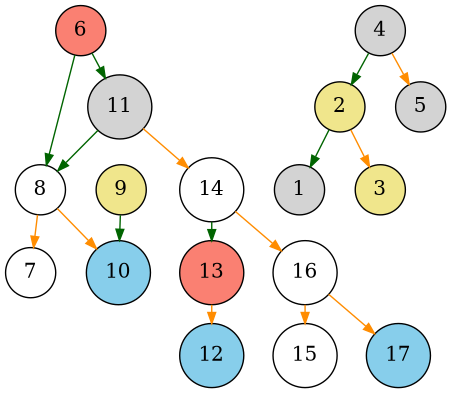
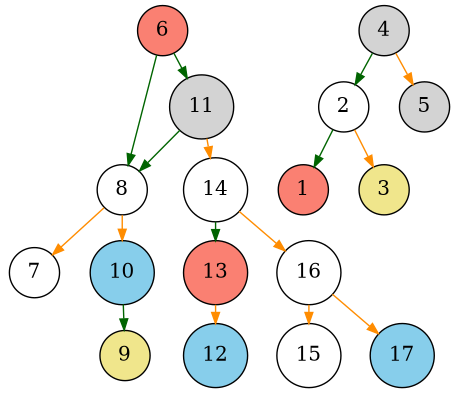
(340, 107) -> (344, 107)
(300, 190) -> (303, 190)
(120, 222) -> (124, 311)
